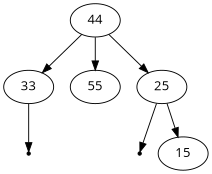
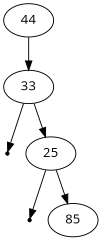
(125, 50) -> (38, 116)
(95, 87) -> none
(183, 154) -> (73, 220)
